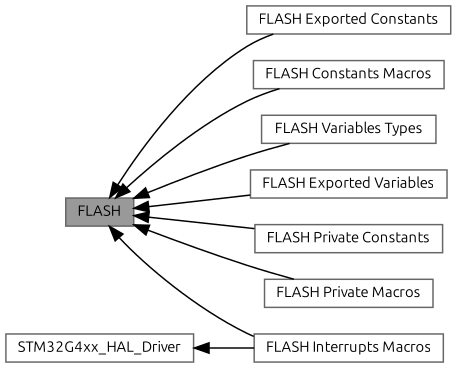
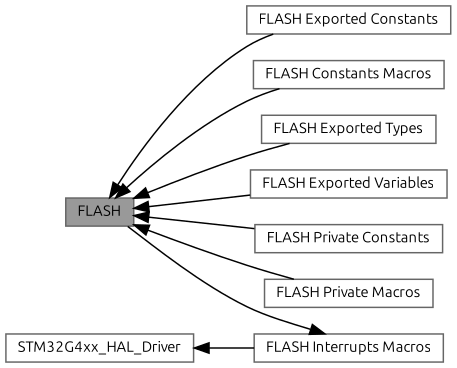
(349, 129) -> (349, 129)
(182, 293) -> (213, 288)
